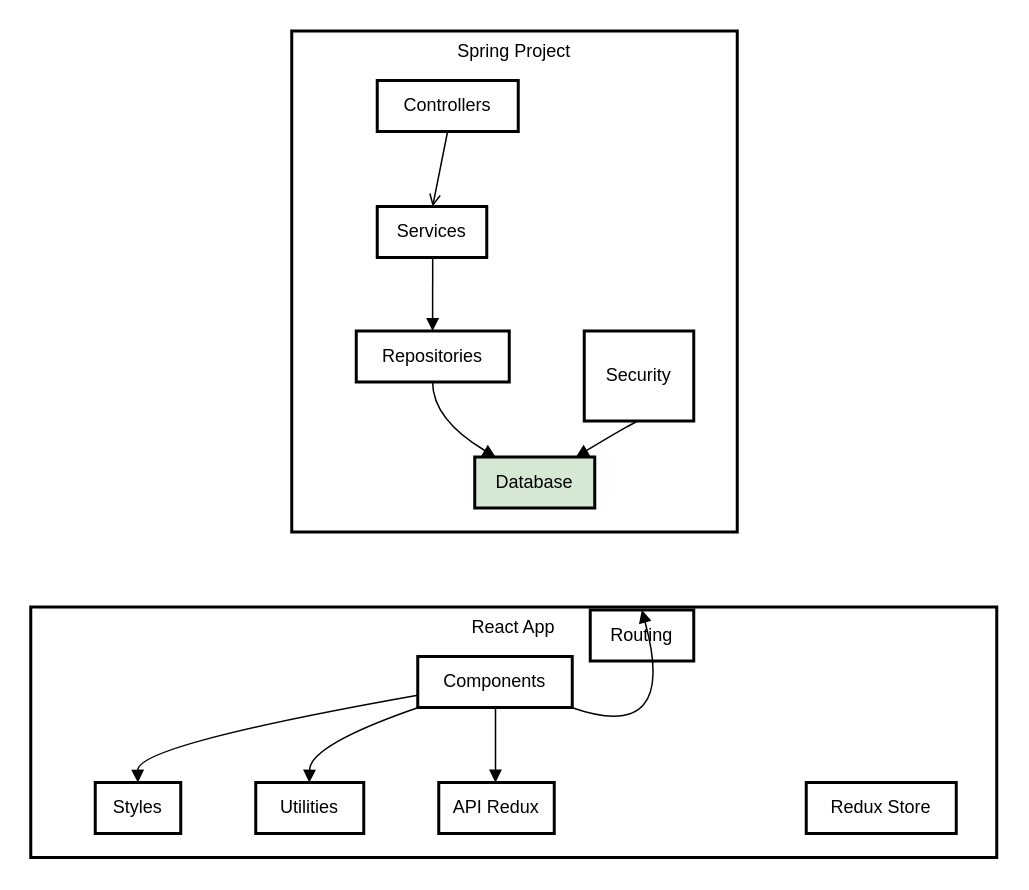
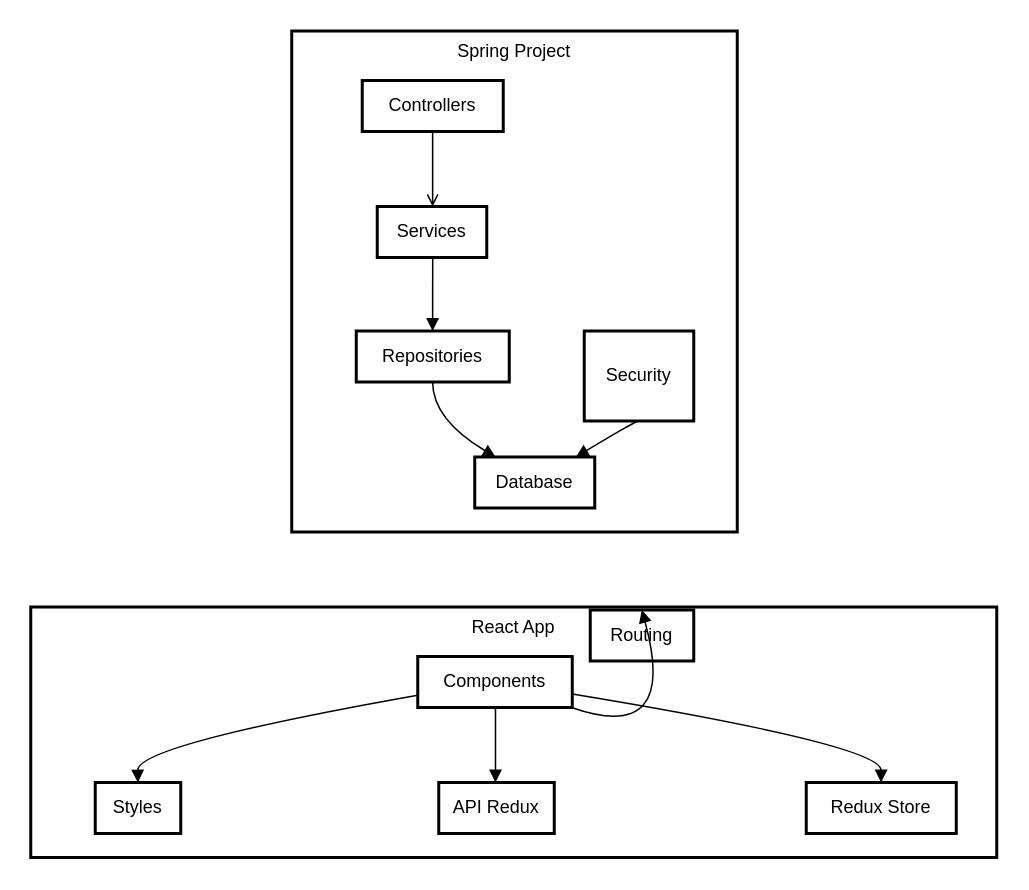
(448, 106) -> (433, 106)
(535, 482) -> (535, 482)
none -> (729, 722)
(358, 731) -> none
(310, 808) -> none
